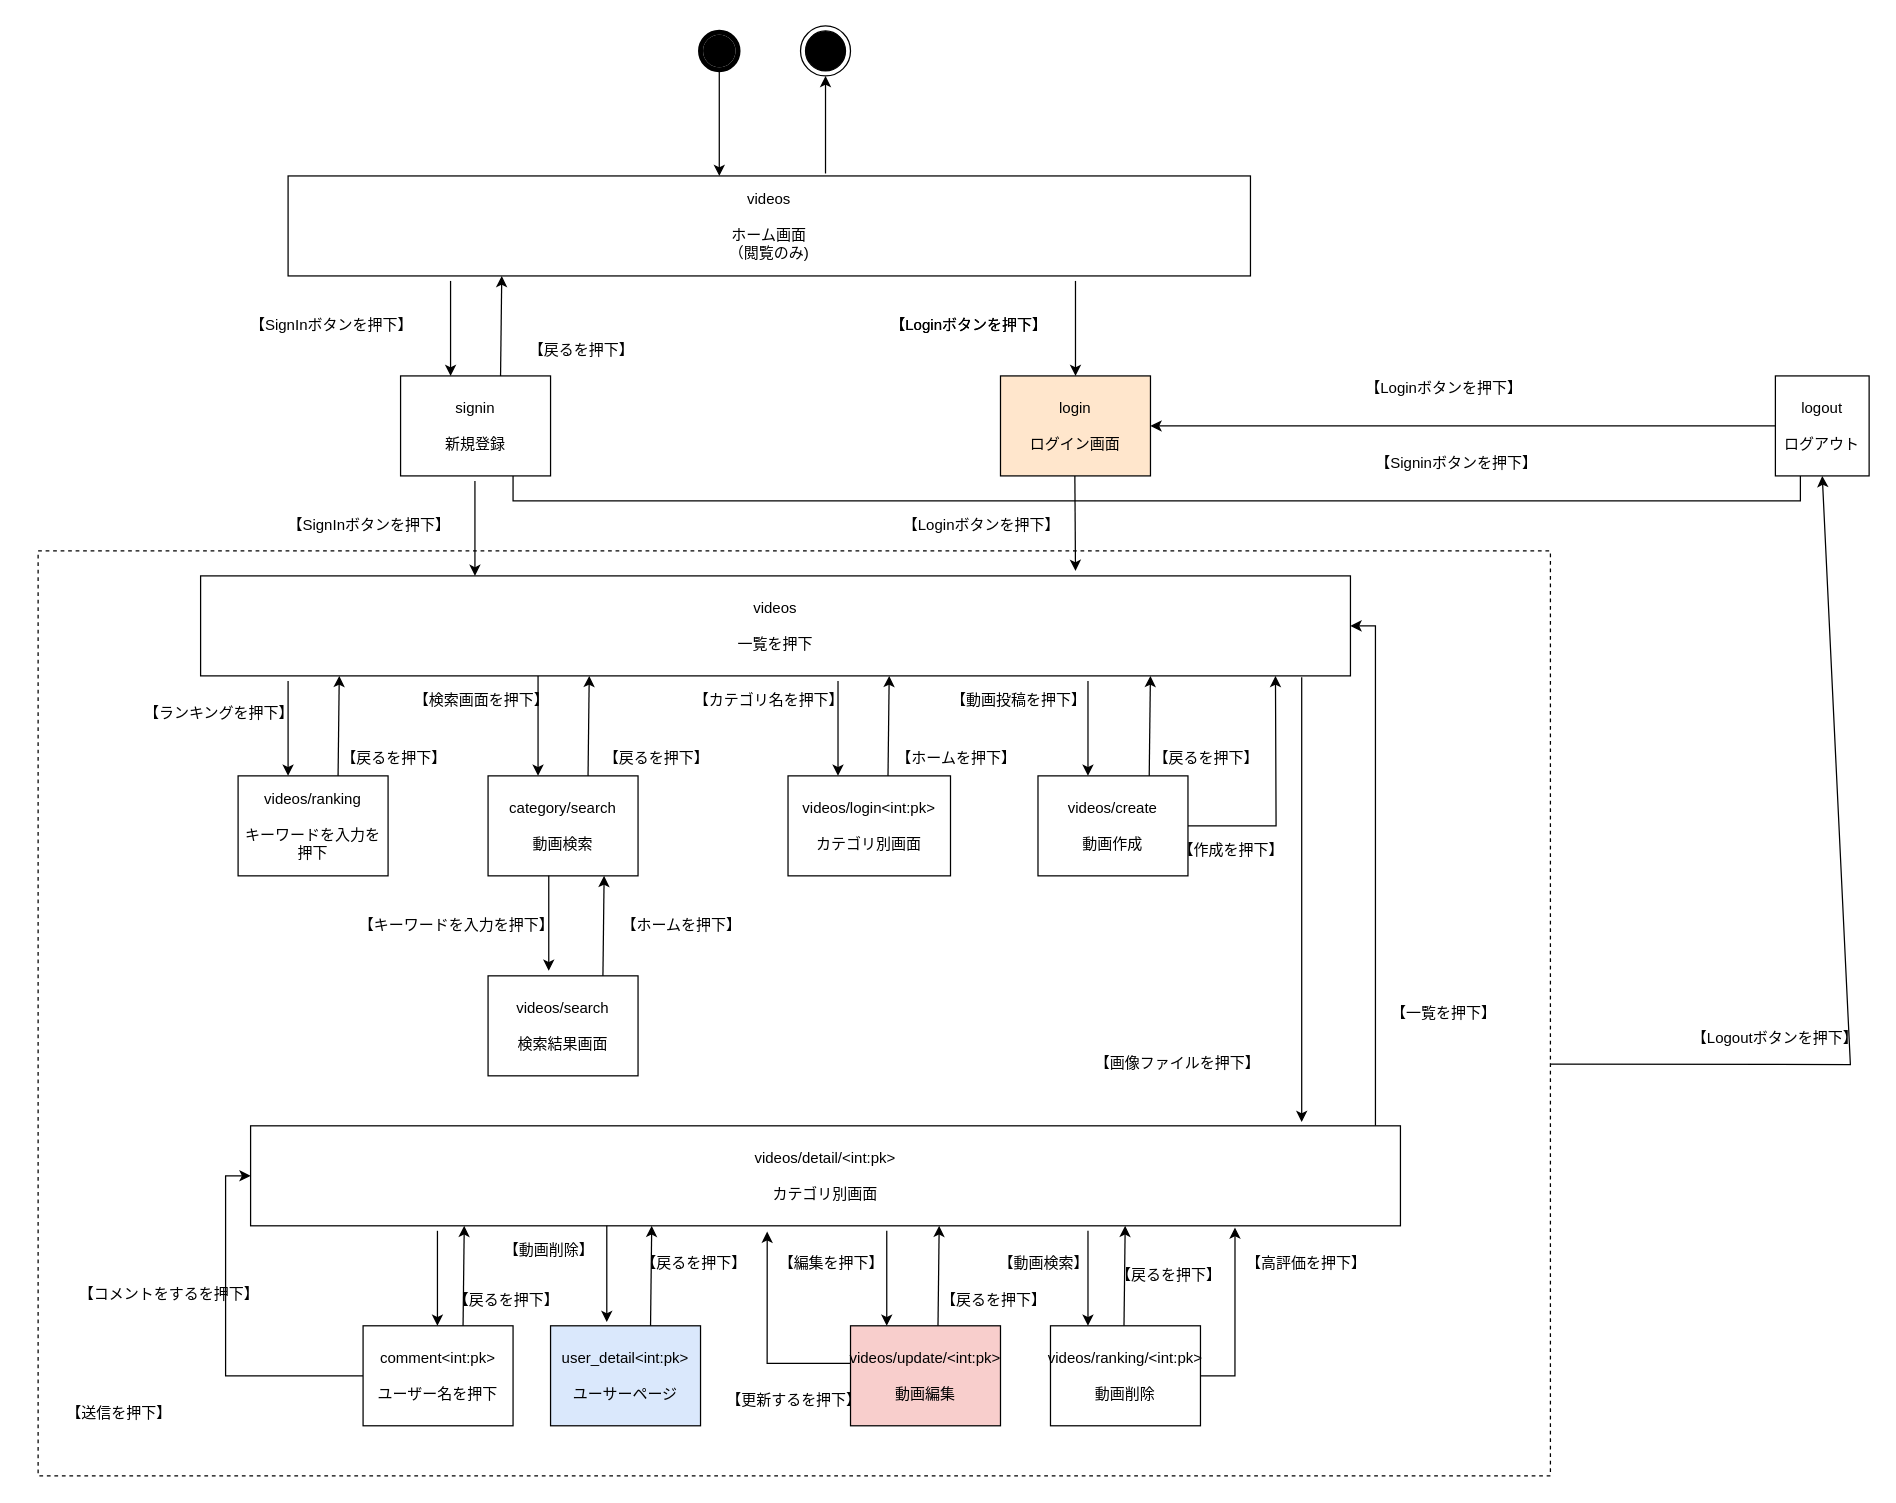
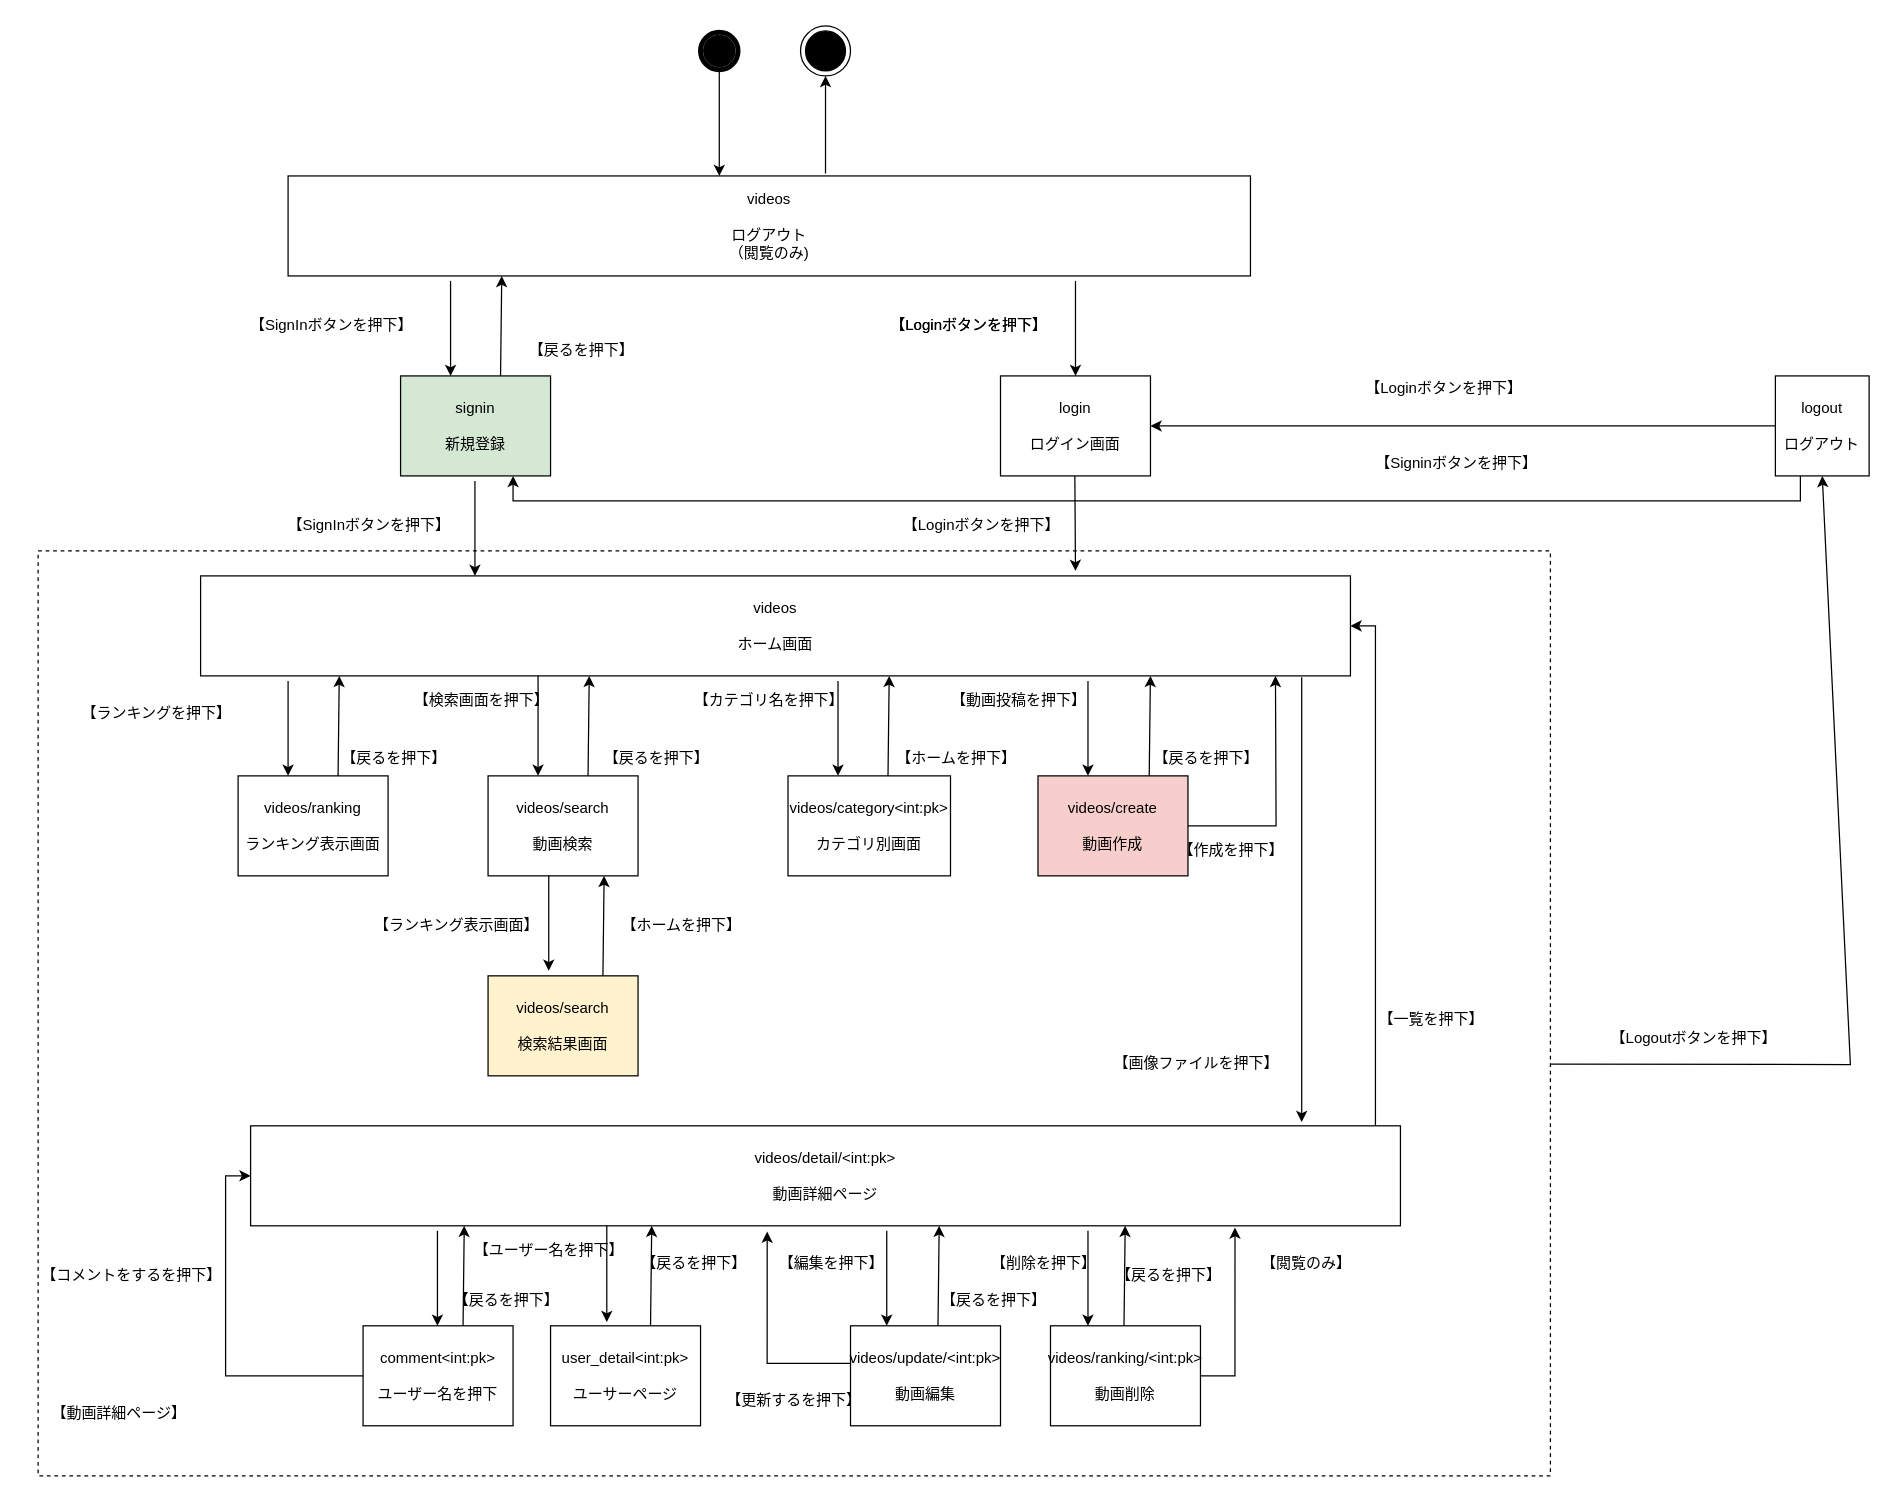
(769, 226) -> (769, 226)
(476, 426) -> (476, 426)
(1076, 426) -> (1076, 426)
(513, 482) -> (513, 486)
(776, 626) -> (776, 626)
(219, 713) -> (157, 713)
(313, 826) -> (313, 826)
(563, 826) -> (563, 826)
(869, 826) -> (869, 826)
(1113, 826) -> (1113, 826)
(457, 926) -> (457, 926)
(1444, 1013) -> (1432, 1019)
(563, 1026) -> (563, 1026)
(1776, 1038) -> (1694, 1038)
(1178, 1063) -> (1197, 1063)
(826, 1176) -> (826, 1176)
(549, 1251) -> (549, 1251)
(1044, 1263) -> (1044, 1263)
(1307, 1263) -> (1307, 1263)
(169, 1294) -> (132, 1276)
(626, 1376) -> (626, 1376)
(926, 1376) -> (926, 1376)
(119, 1413) -> (119, 1413)
